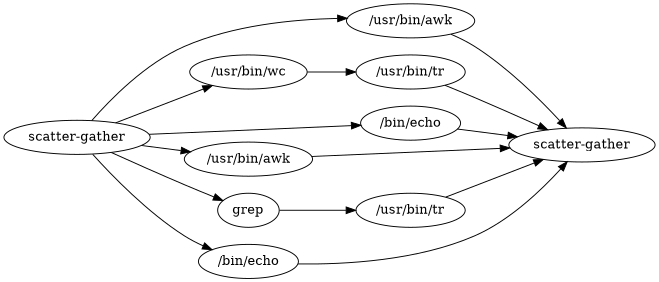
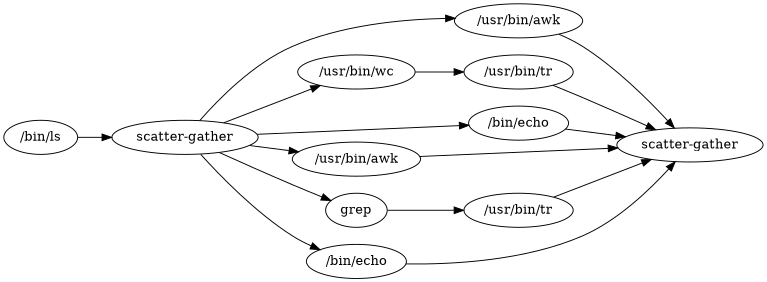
none -> (41, 137)
